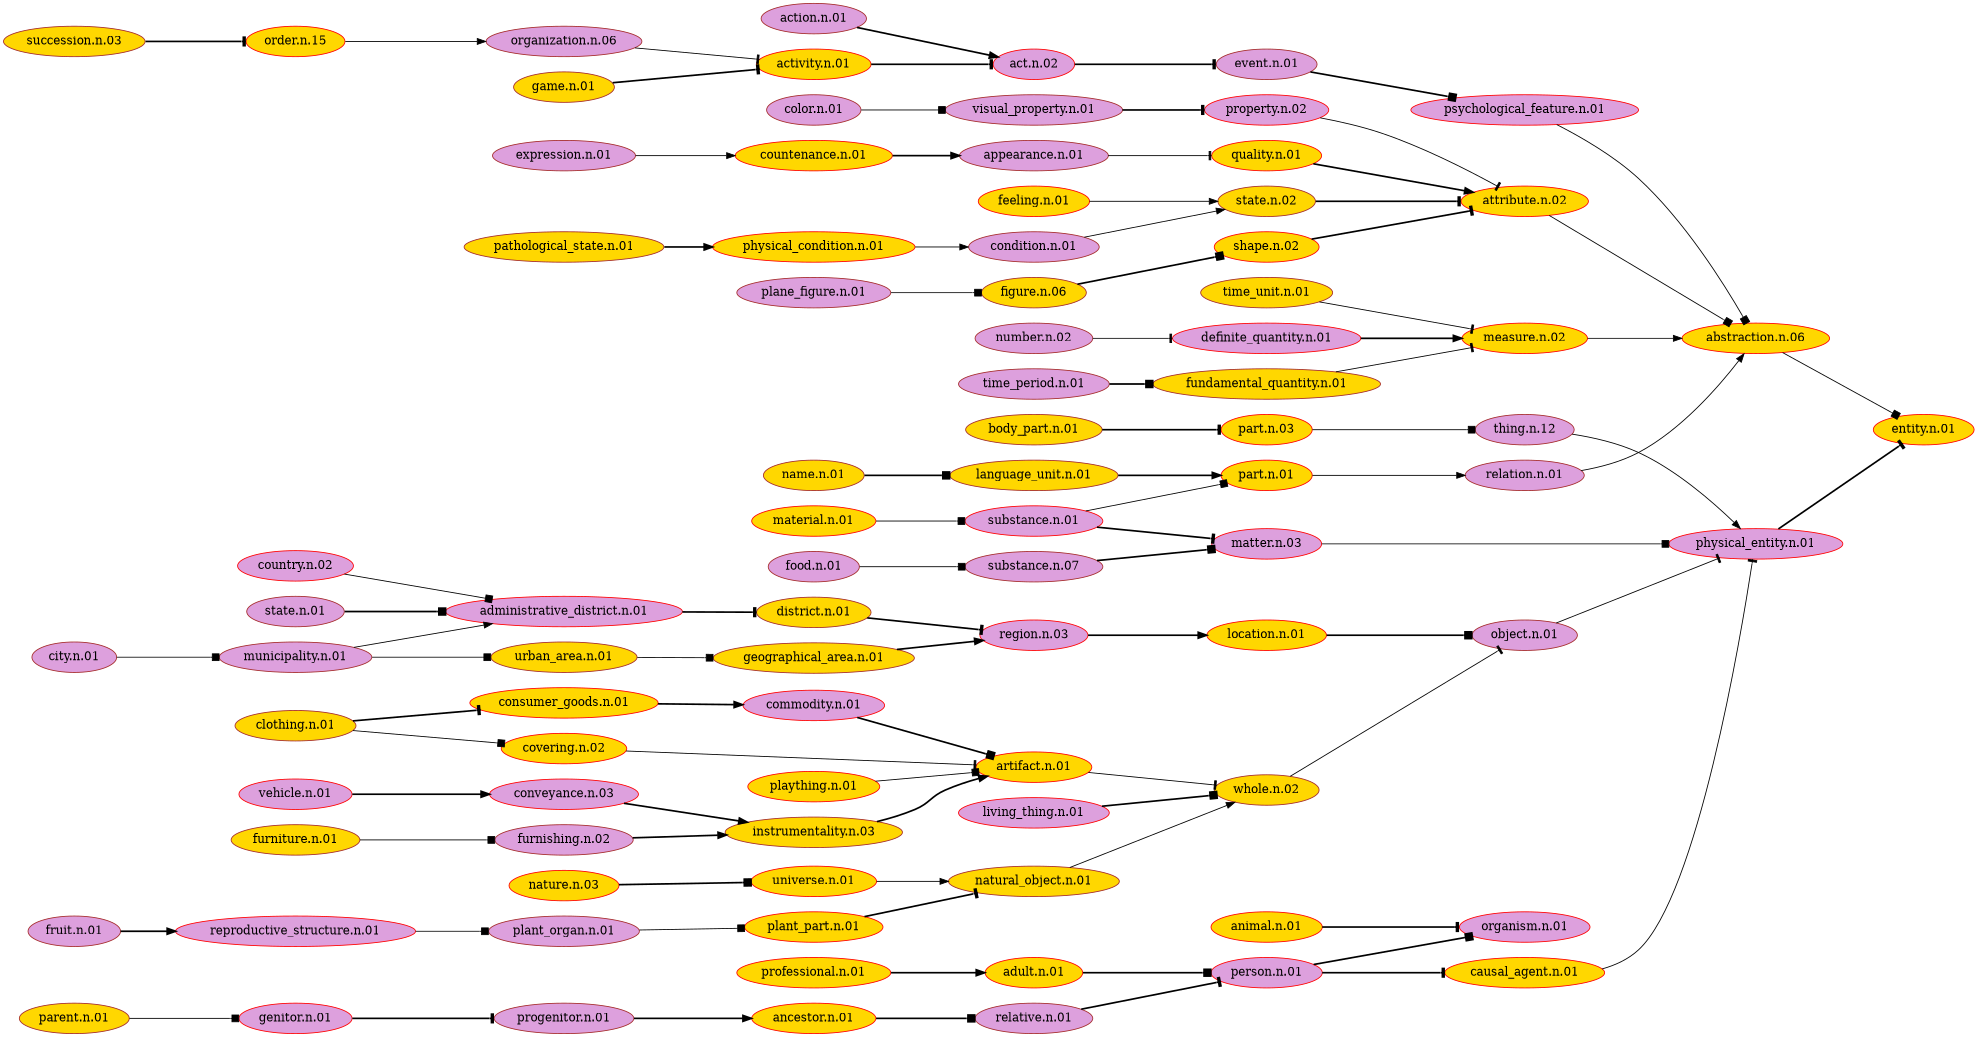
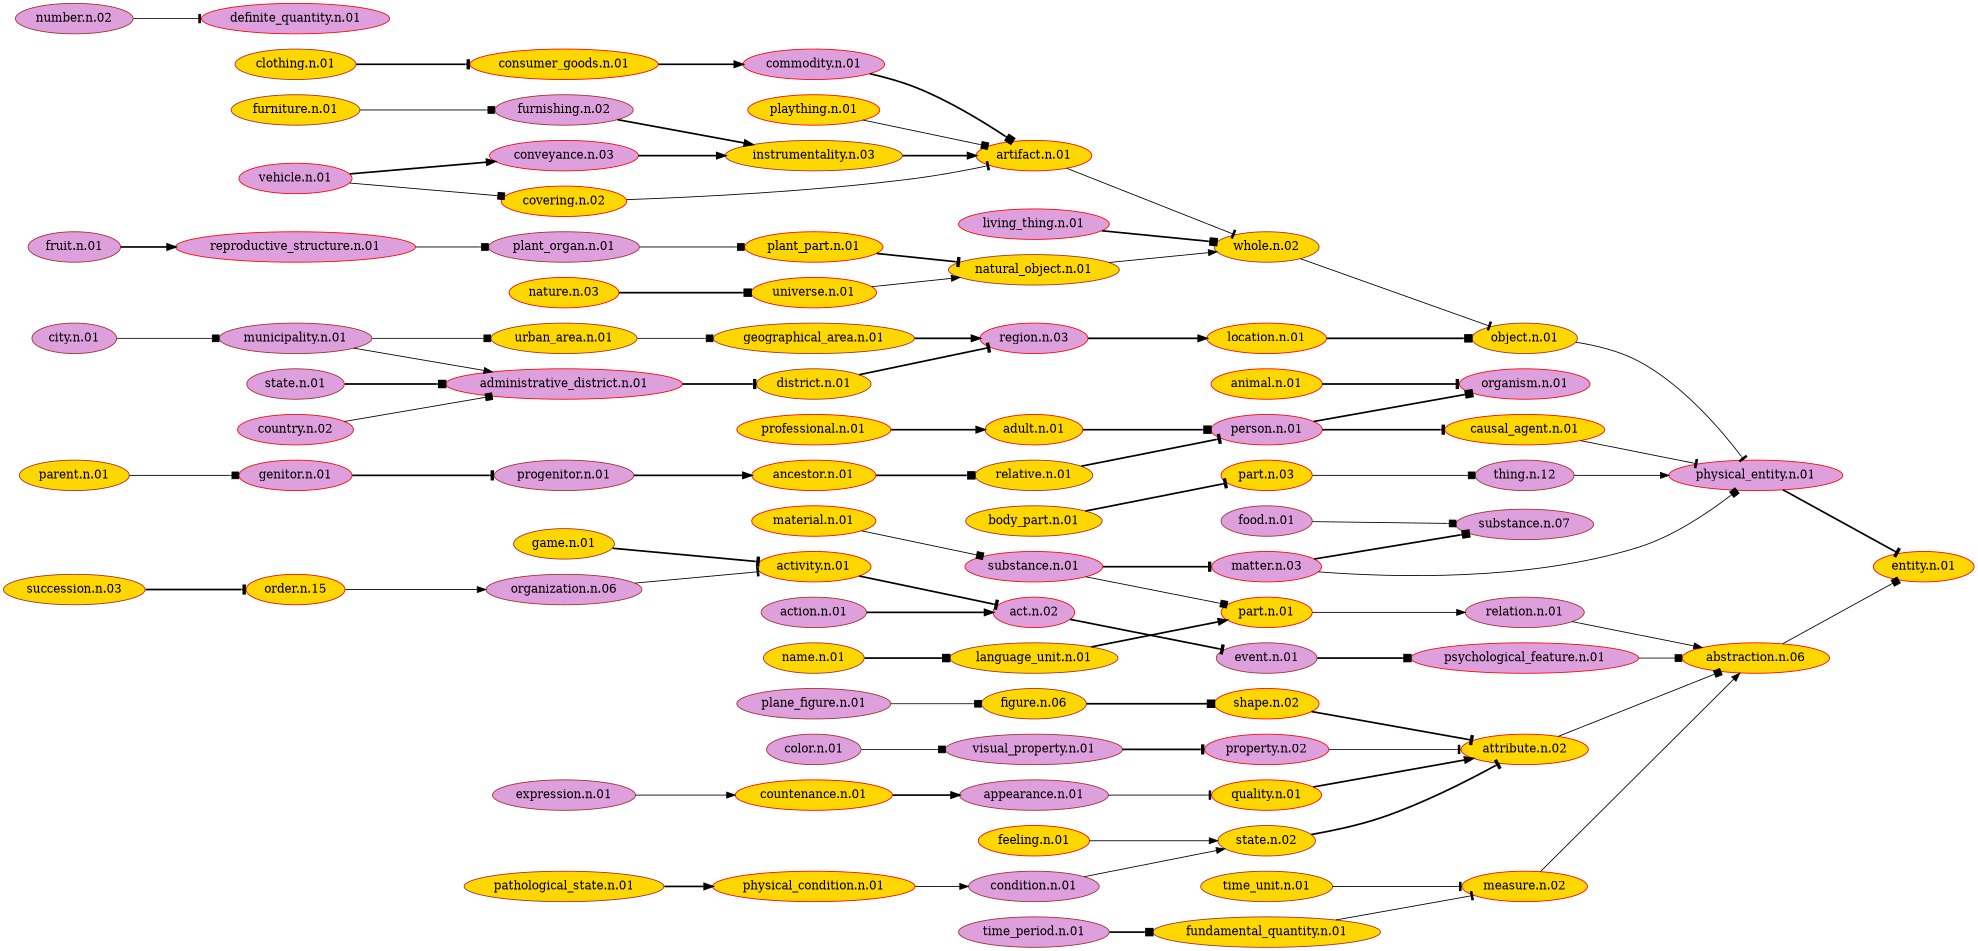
(1407, 338) -> none
(1152, 555) -> (1387, 547)
(1525, 635) -> (1525, 338)
(424, 737) -> (423, 189)
(1034, 1018) -> (1034, 475)
